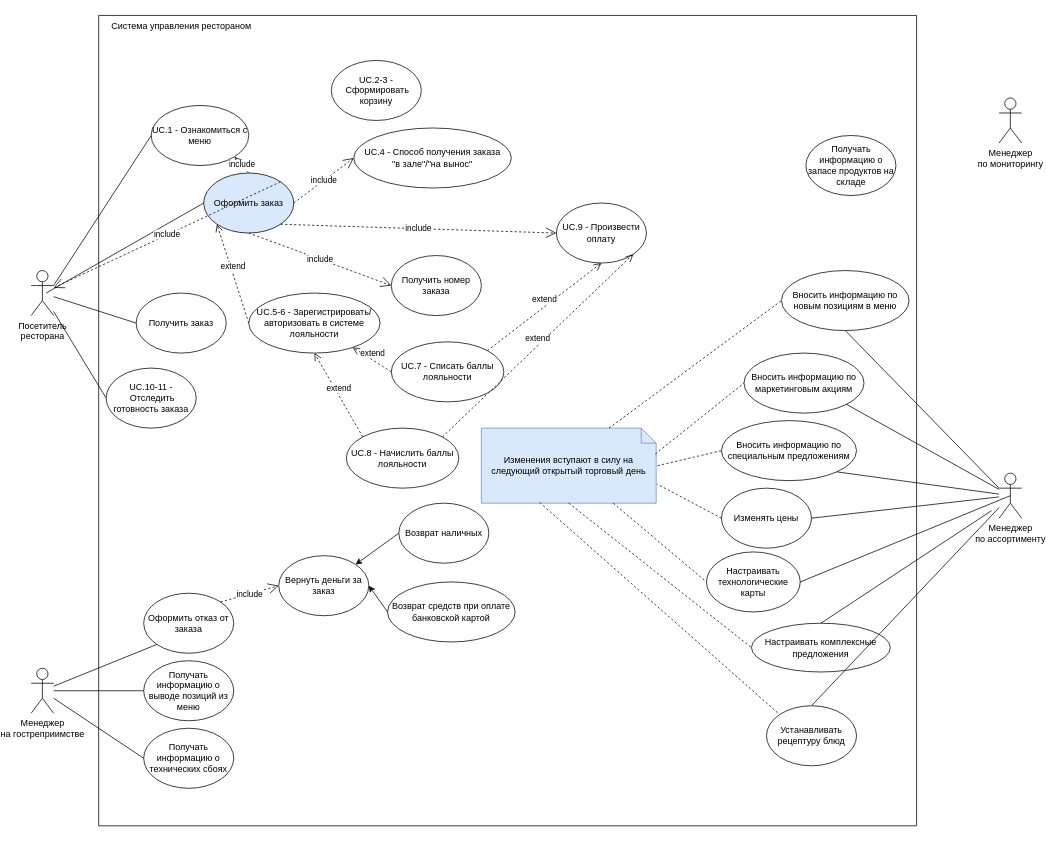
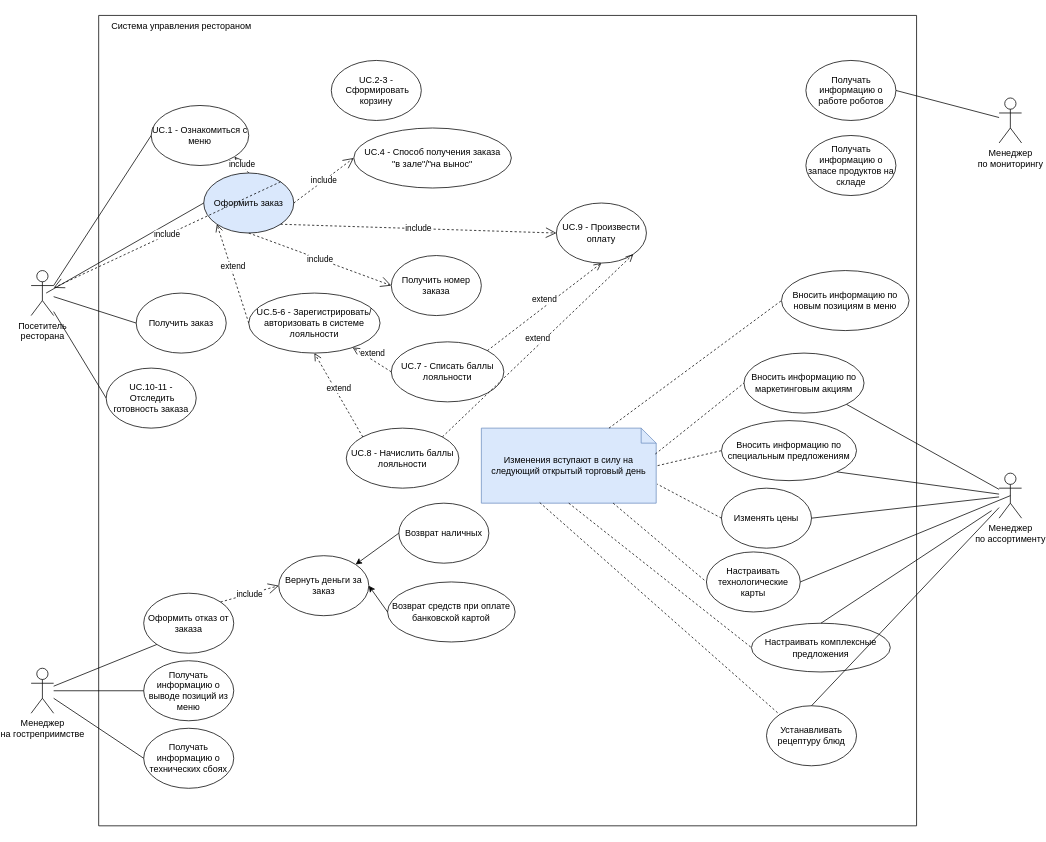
none -> (851, 90)
none -> (947, 104)
(921, 408) -> none
